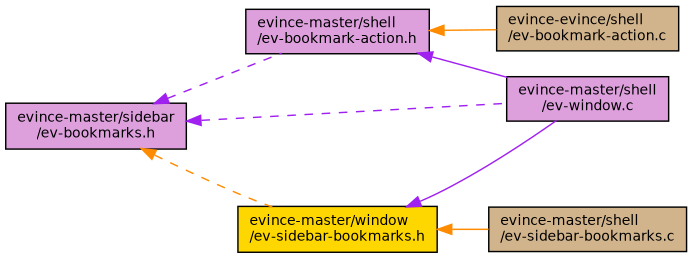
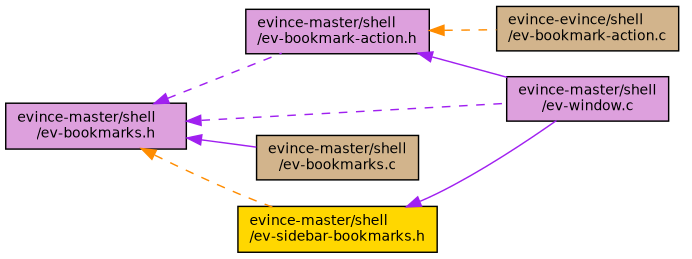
(470, 30) -> (470, 30)
(96, 126) -> (96, 126)
none -> (338, 158)
(338, 229) -> (338, 229)
(588, 229) -> none
